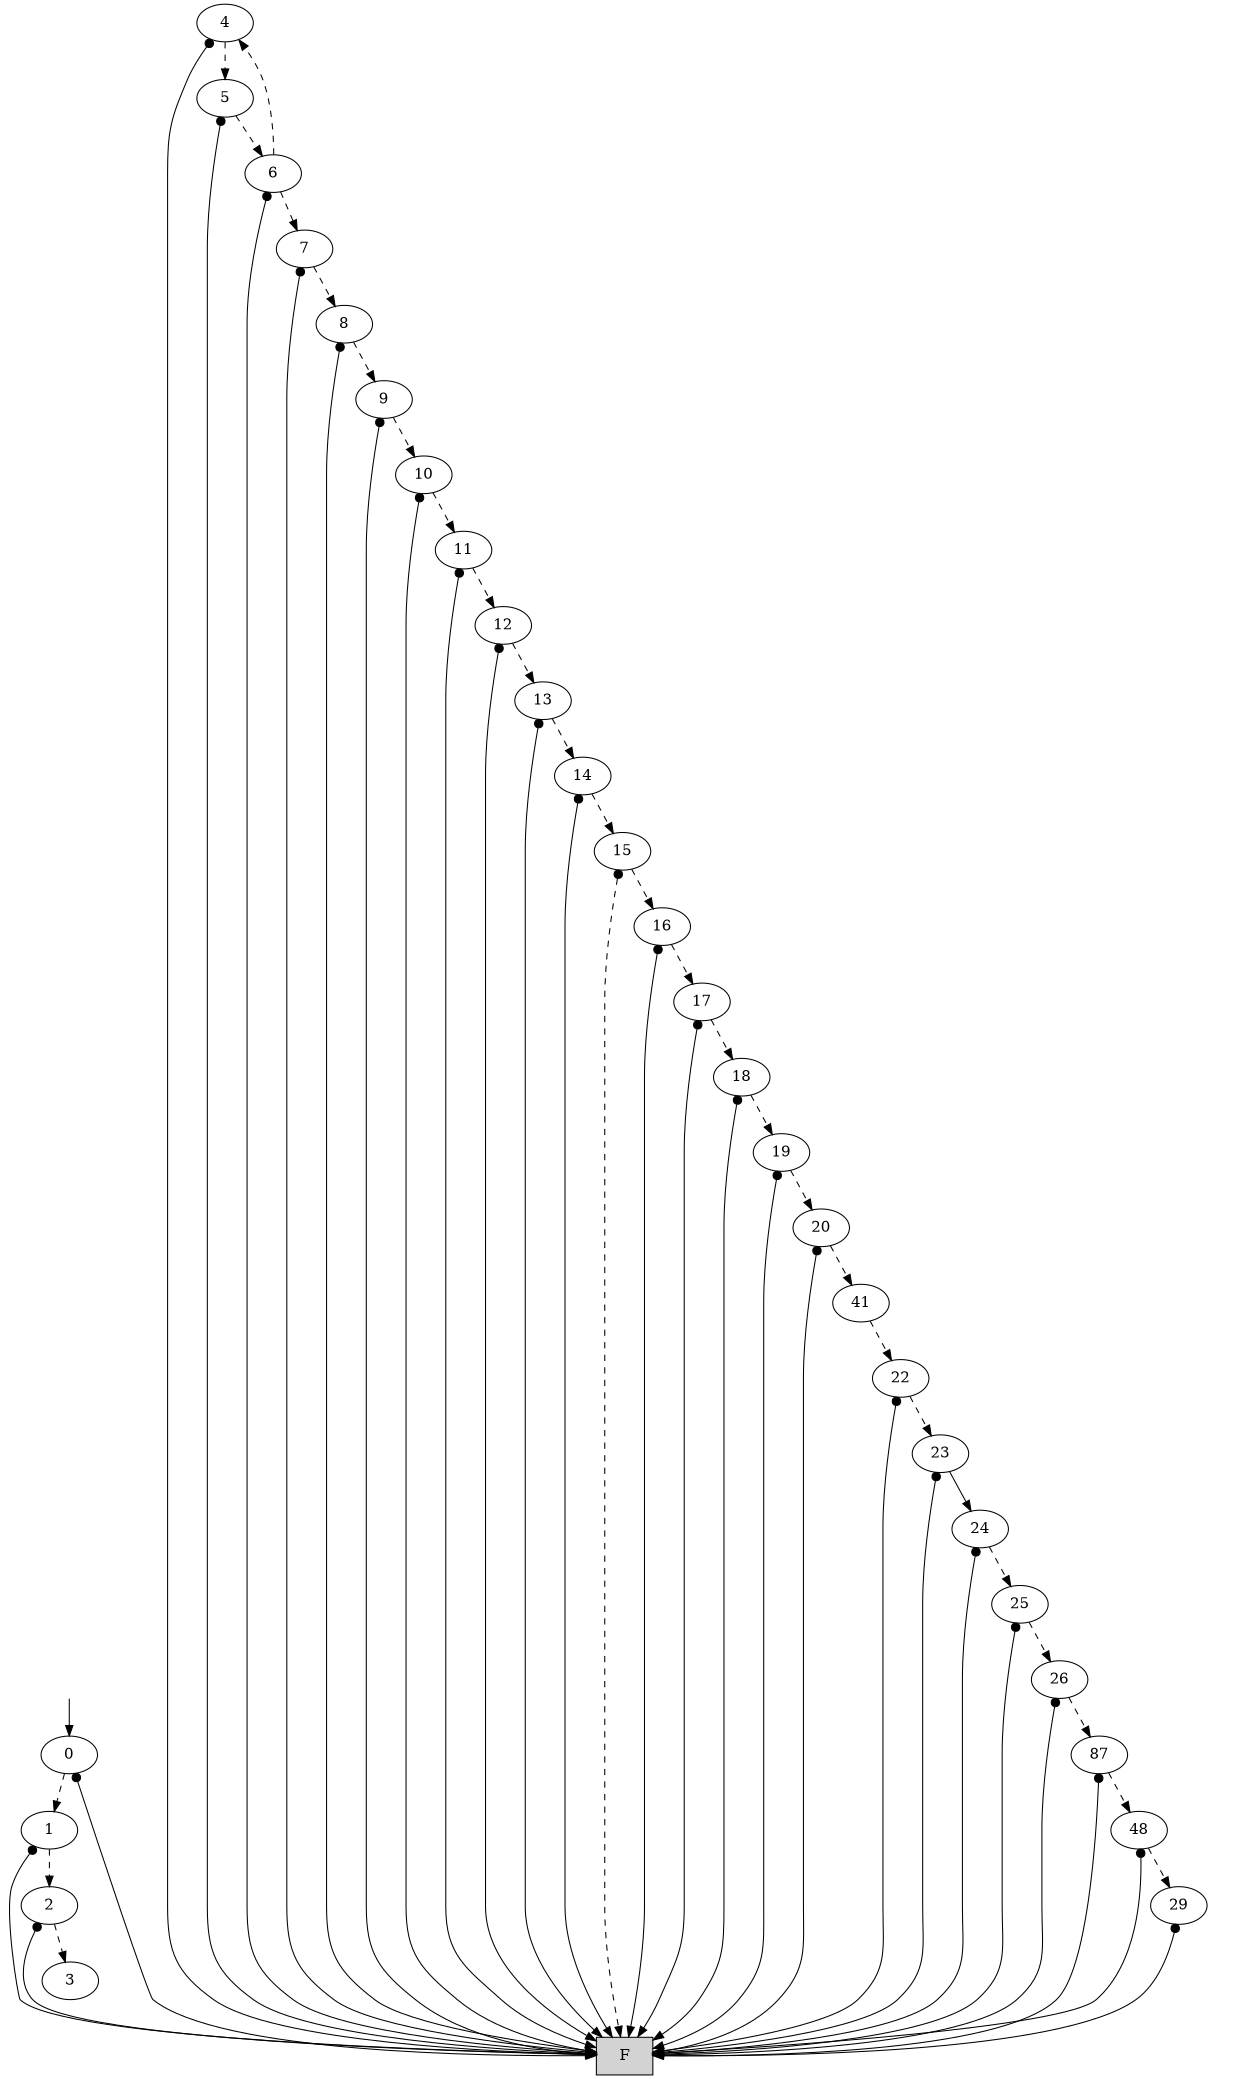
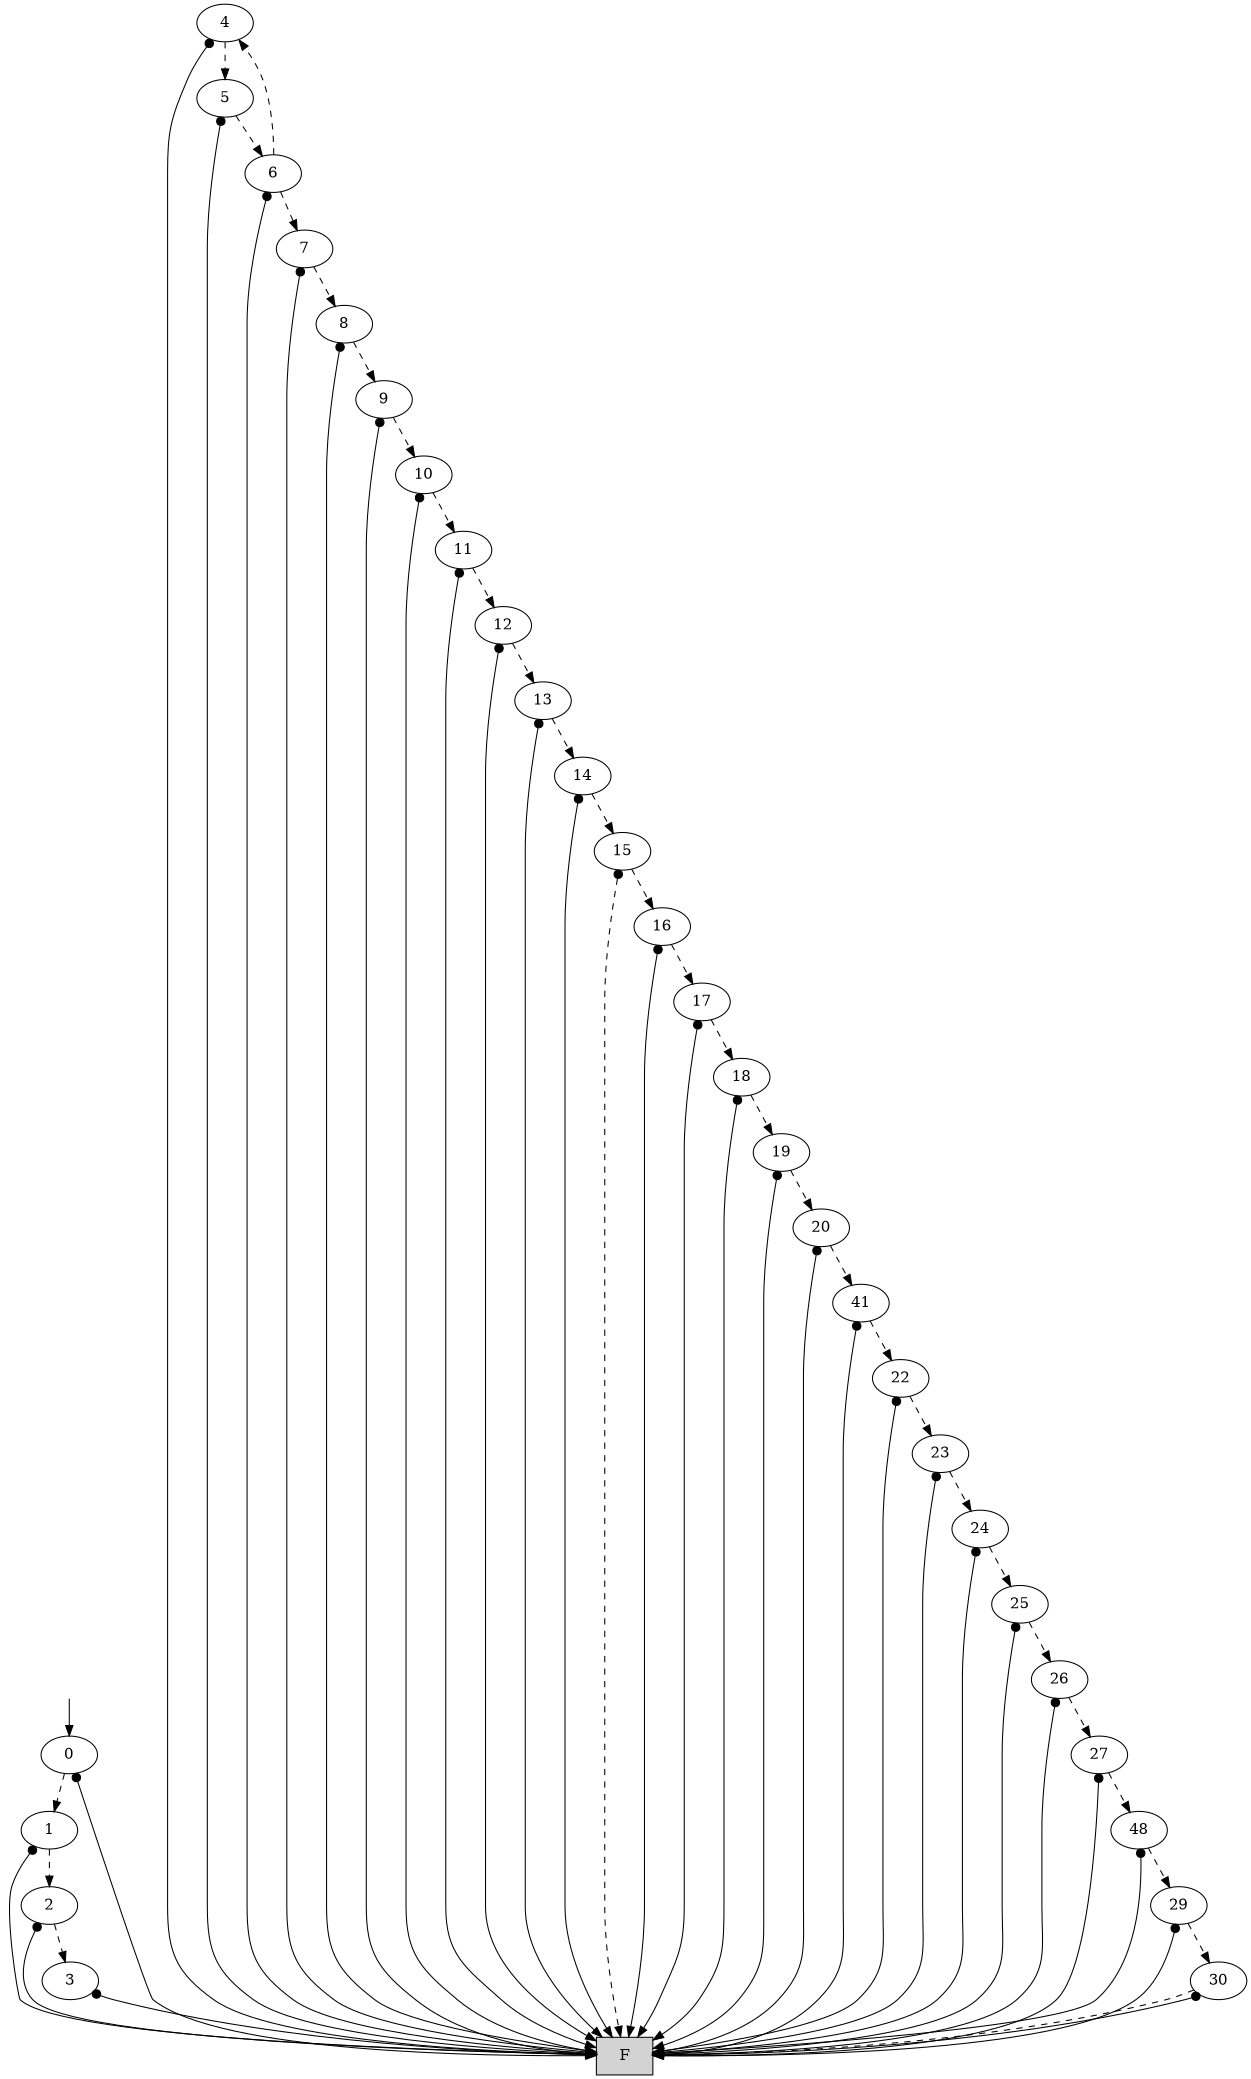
(958, 1487) -> (958, 1487)
none -> (843, 1752)
(1099, 1755) -> (1099, 1755)
none -> (1219, 1981)
none -> (268, 2029)
